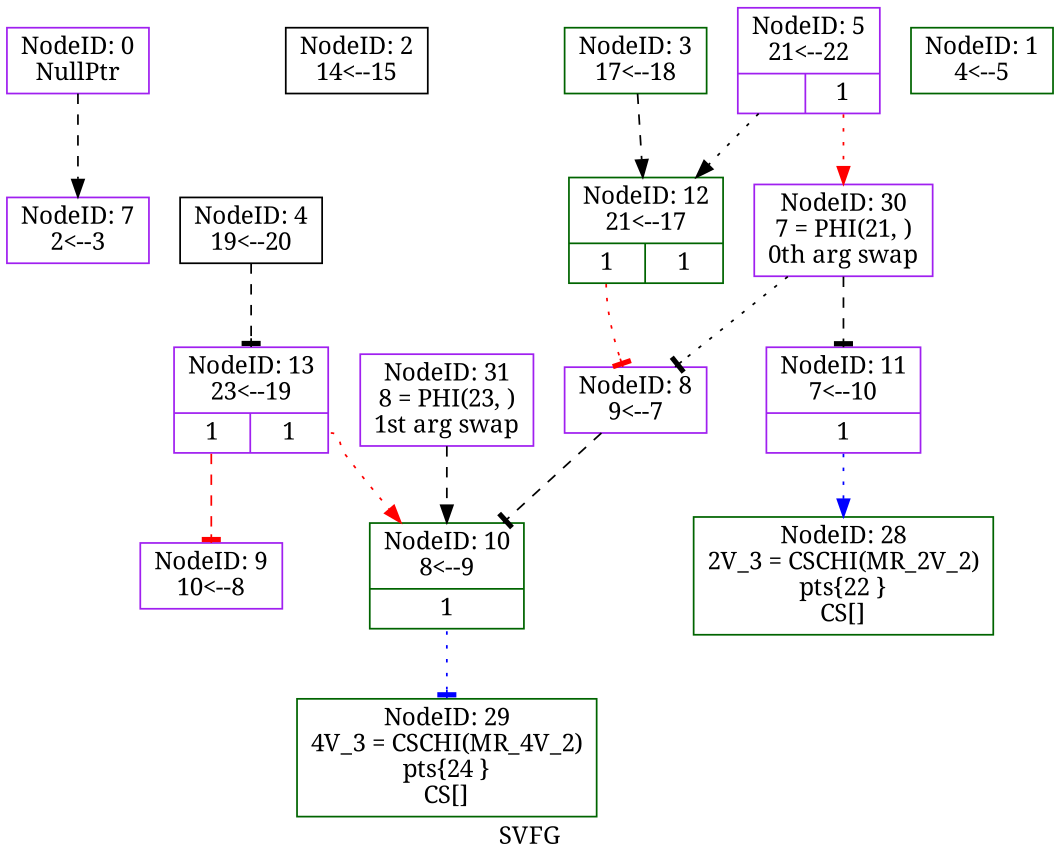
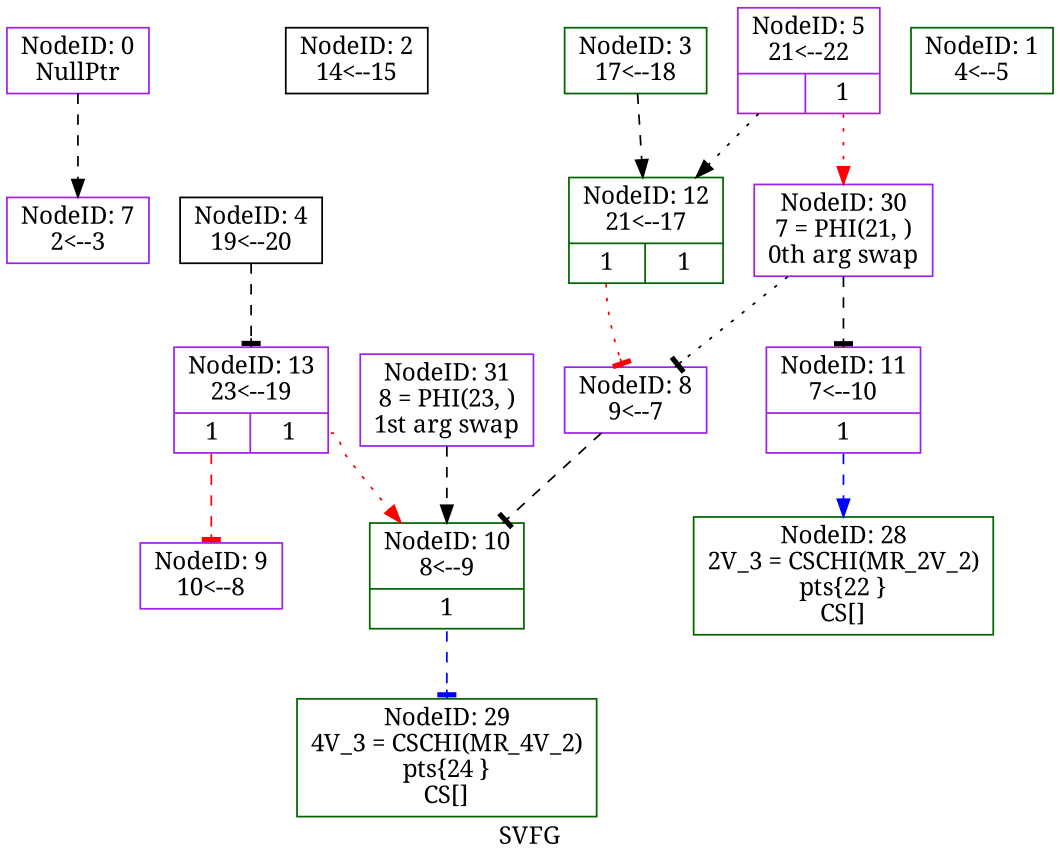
(843, 476) -> (843, 476)
(447, 660) -> (447, 660)
